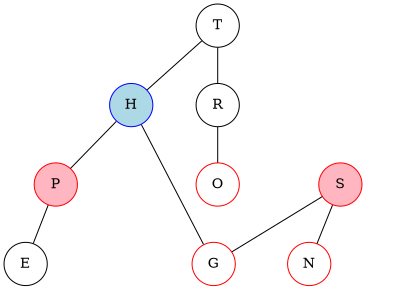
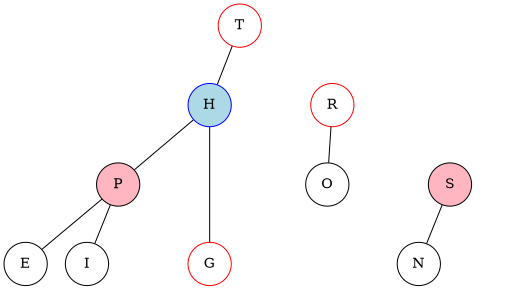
(218, 26) -> (240, 26)
(218, 65) -> none
(218, 105) -> (332, 105)
(56, 185) -> (118, 185)
(218, 185) -> (327, 185)
(340, 185) -> (450, 185)
(277, 224) -> none
none -> (87, 264)
(309, 264) -> (419, 264)
